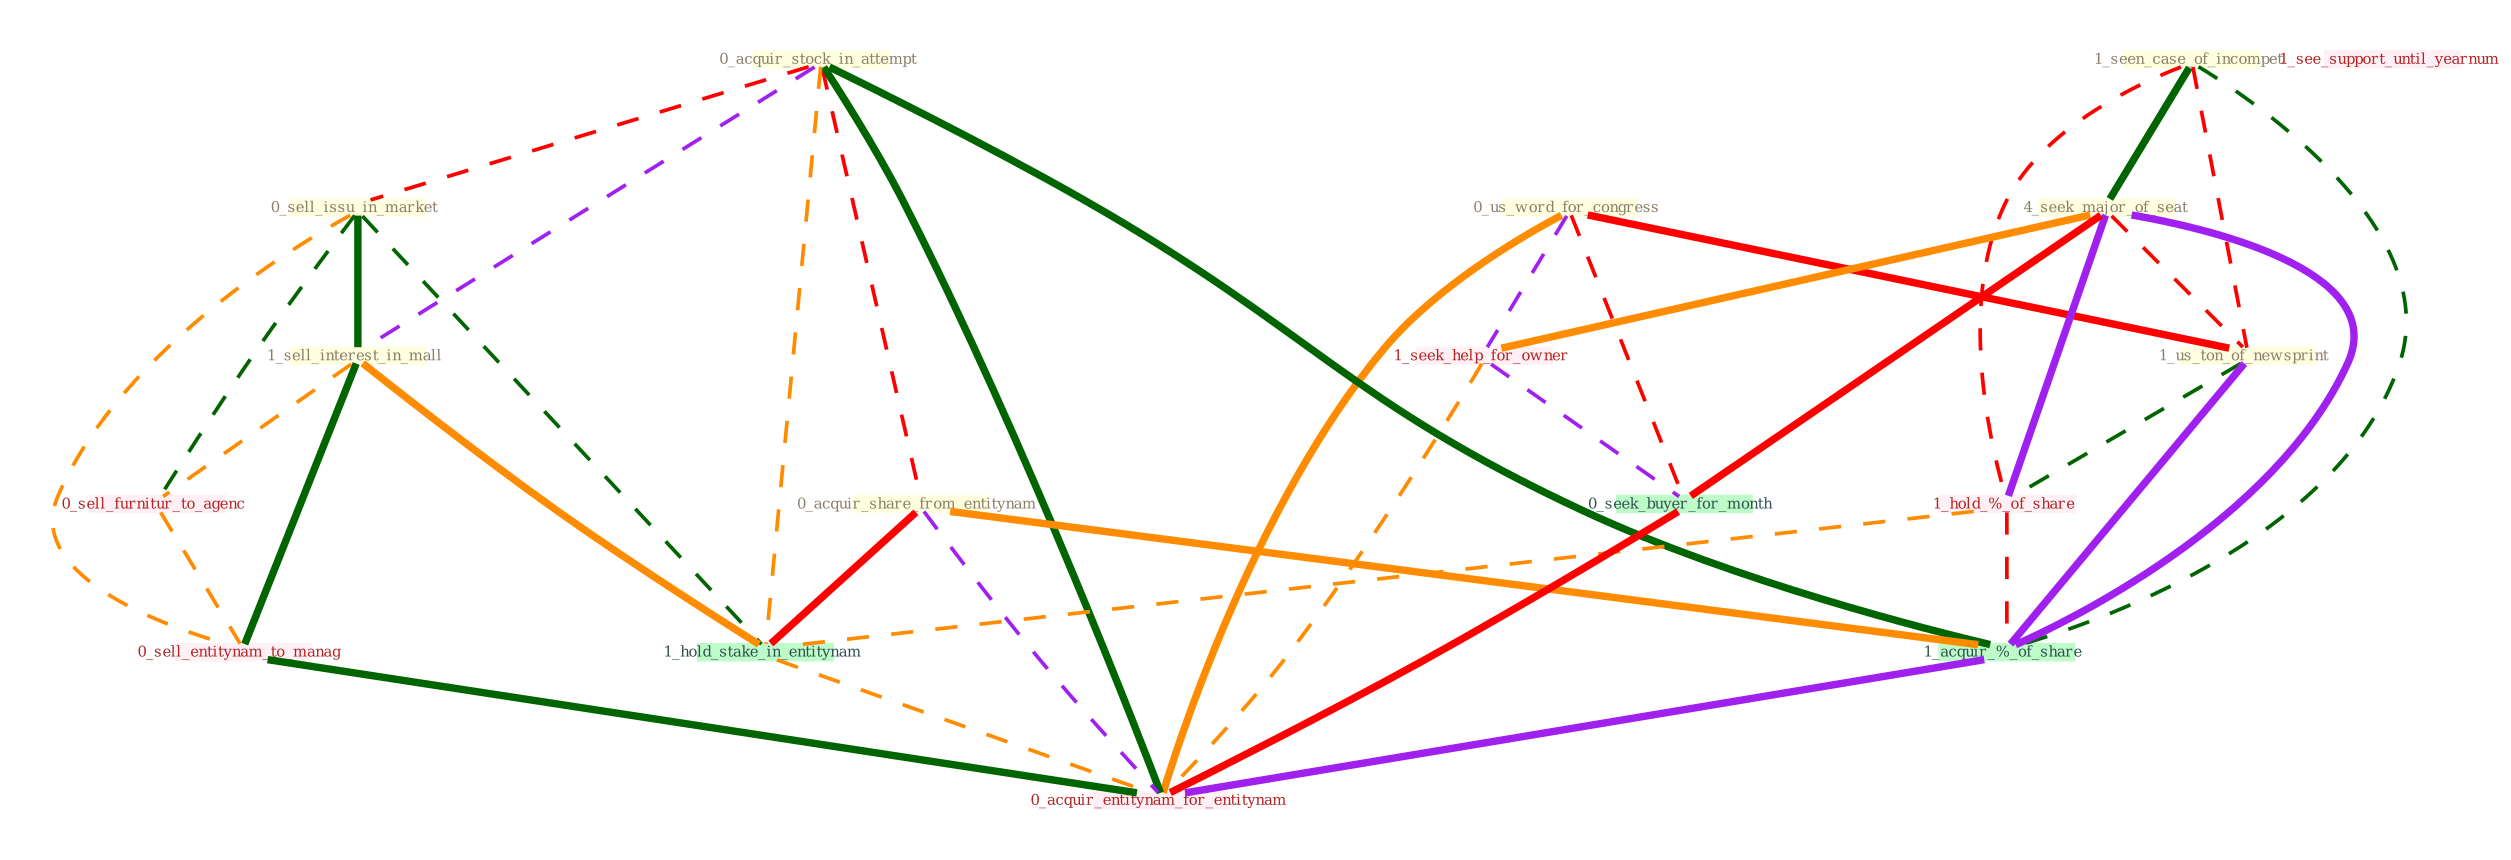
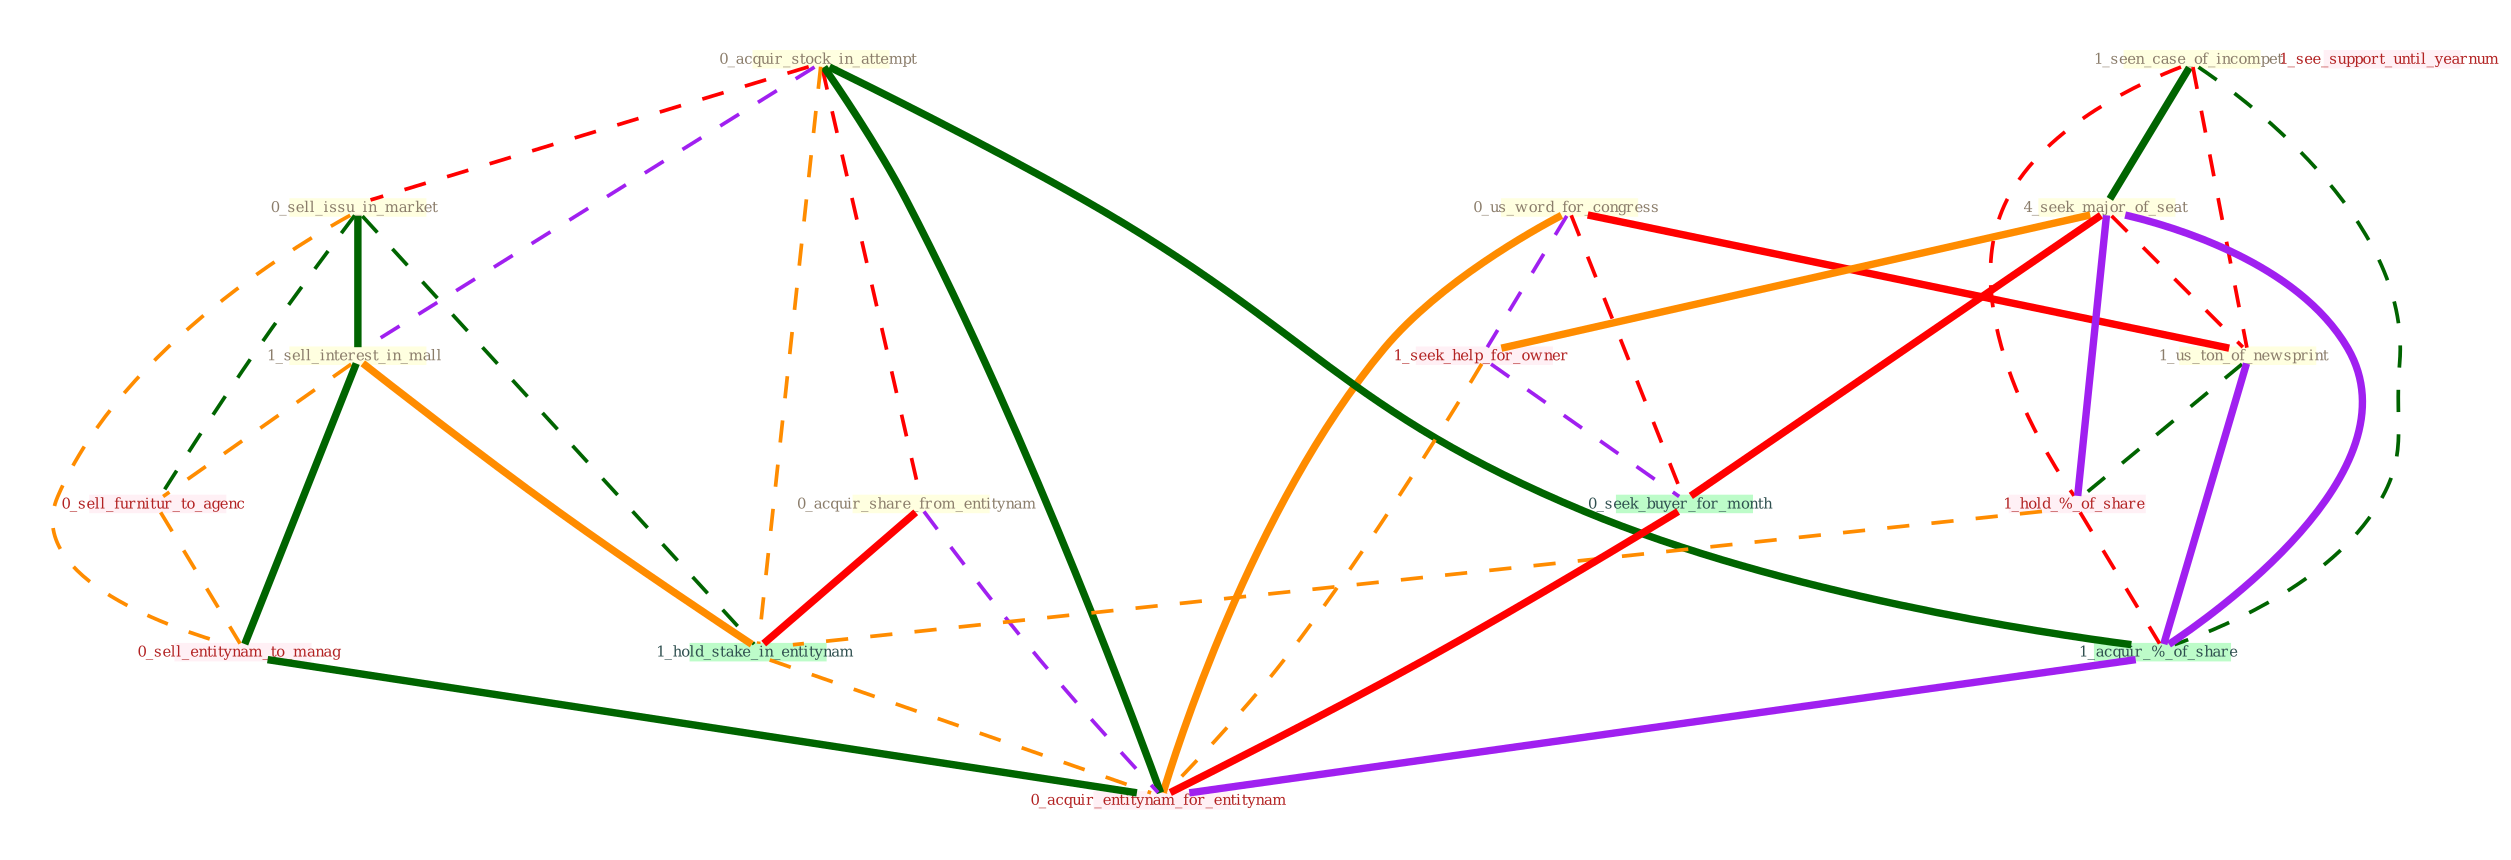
(1593, 595) -> none
